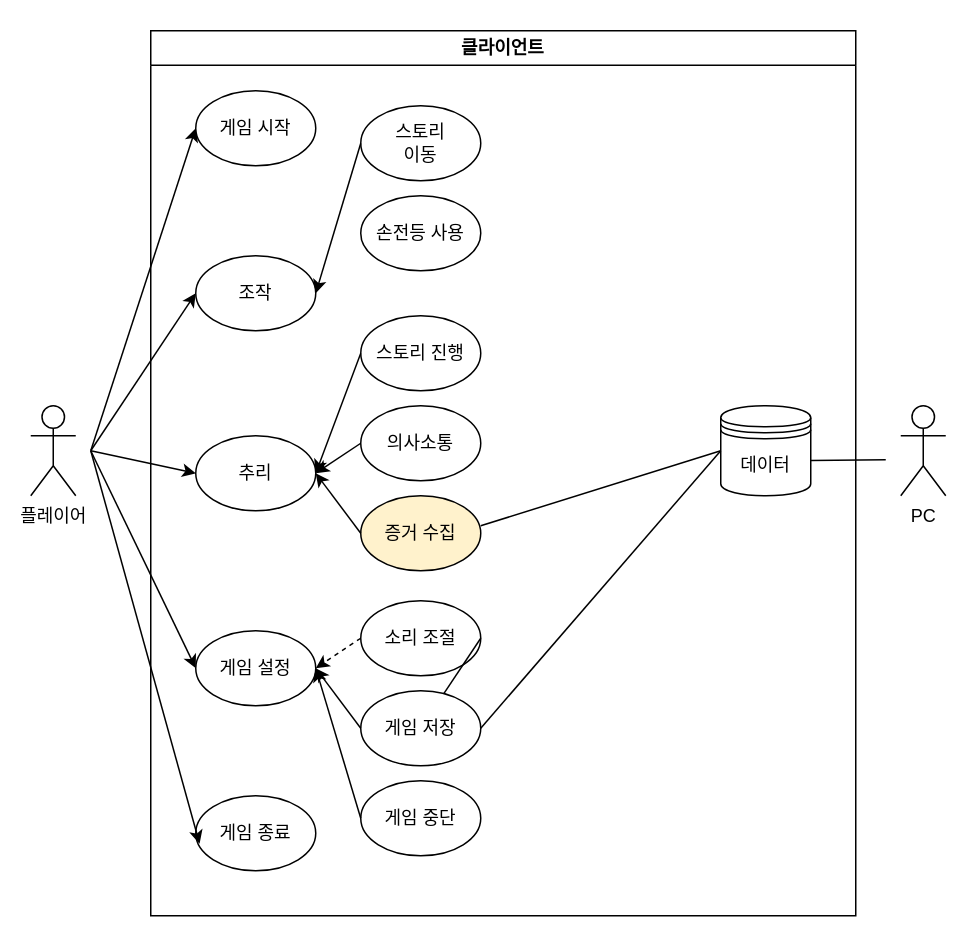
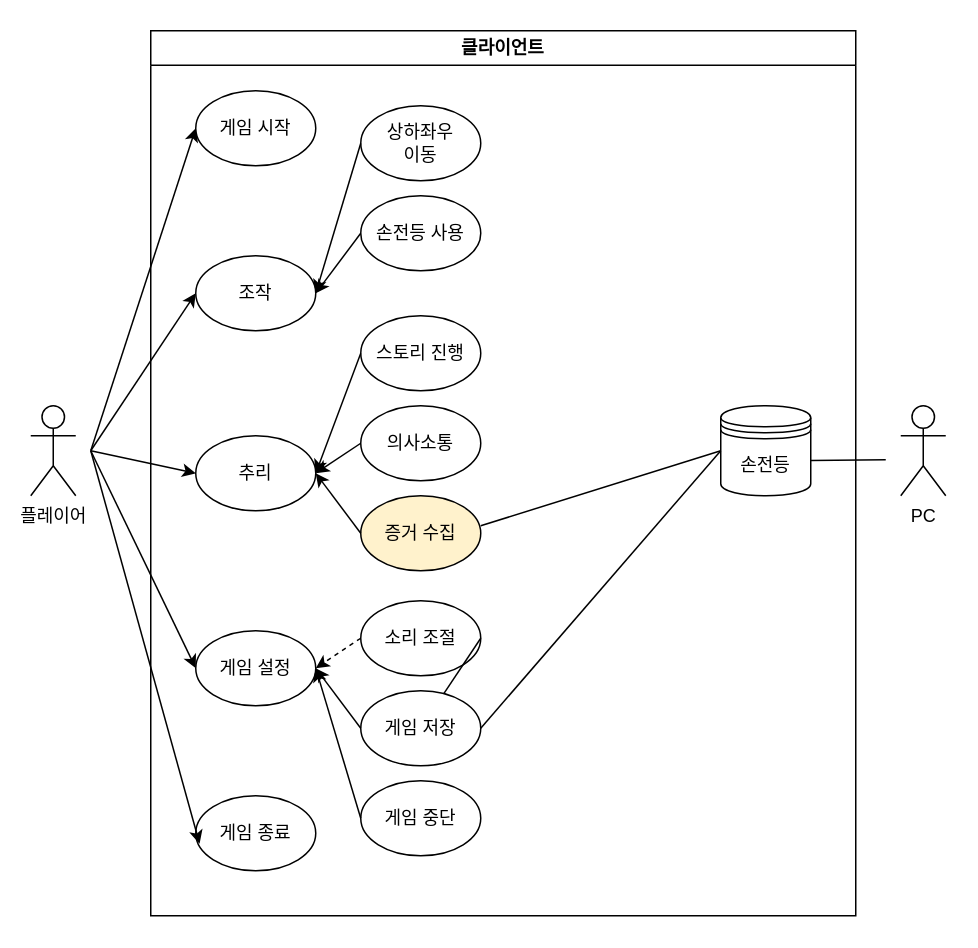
(421, 143) -> (421, 143)
none -> (341, 259)
(766, 466) -> (766, 466)
